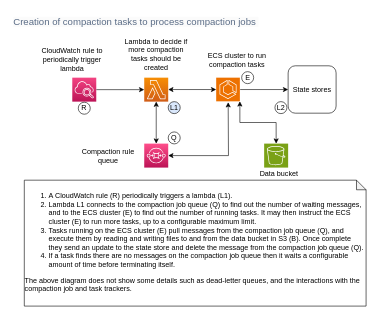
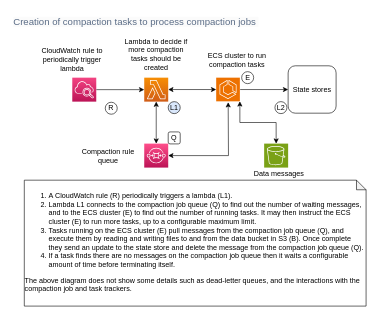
(84, 108) -> (111, 108)
(174, 138) -> (174, 138)
(279, 174) -> (279, 174)
